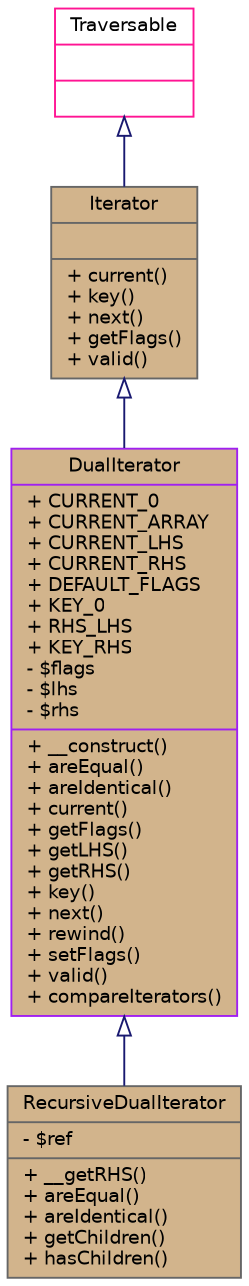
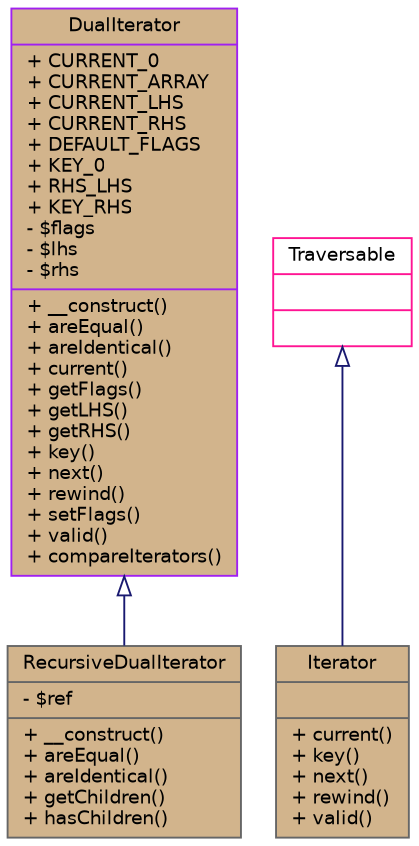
(124, 339) -> (341, 798)
(124, 423) -> none
(85, 1175) -> (94, 735)
